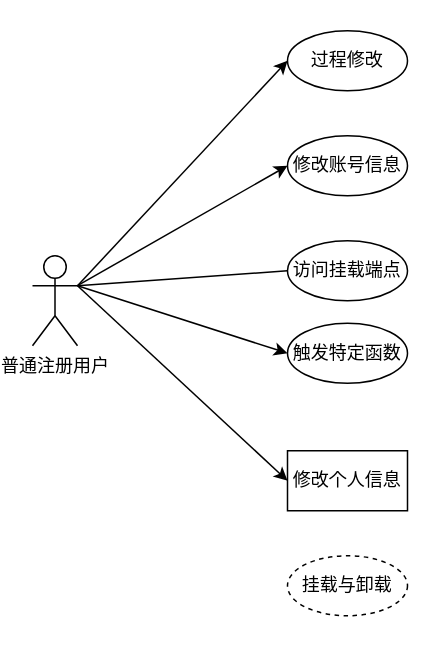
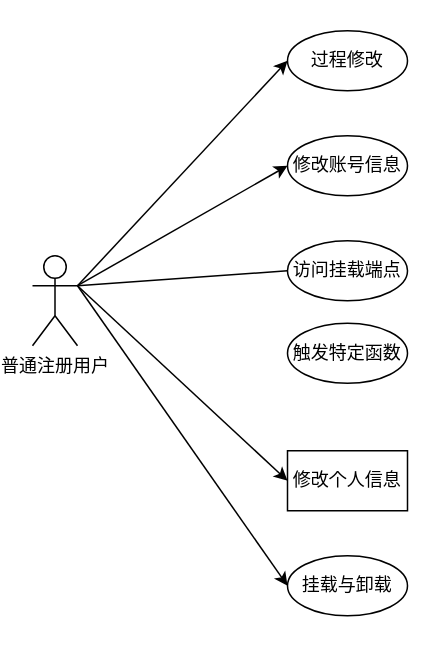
(180, 319) -> none
none -> (182, 435)
(347, 586) -> (347, 586)
